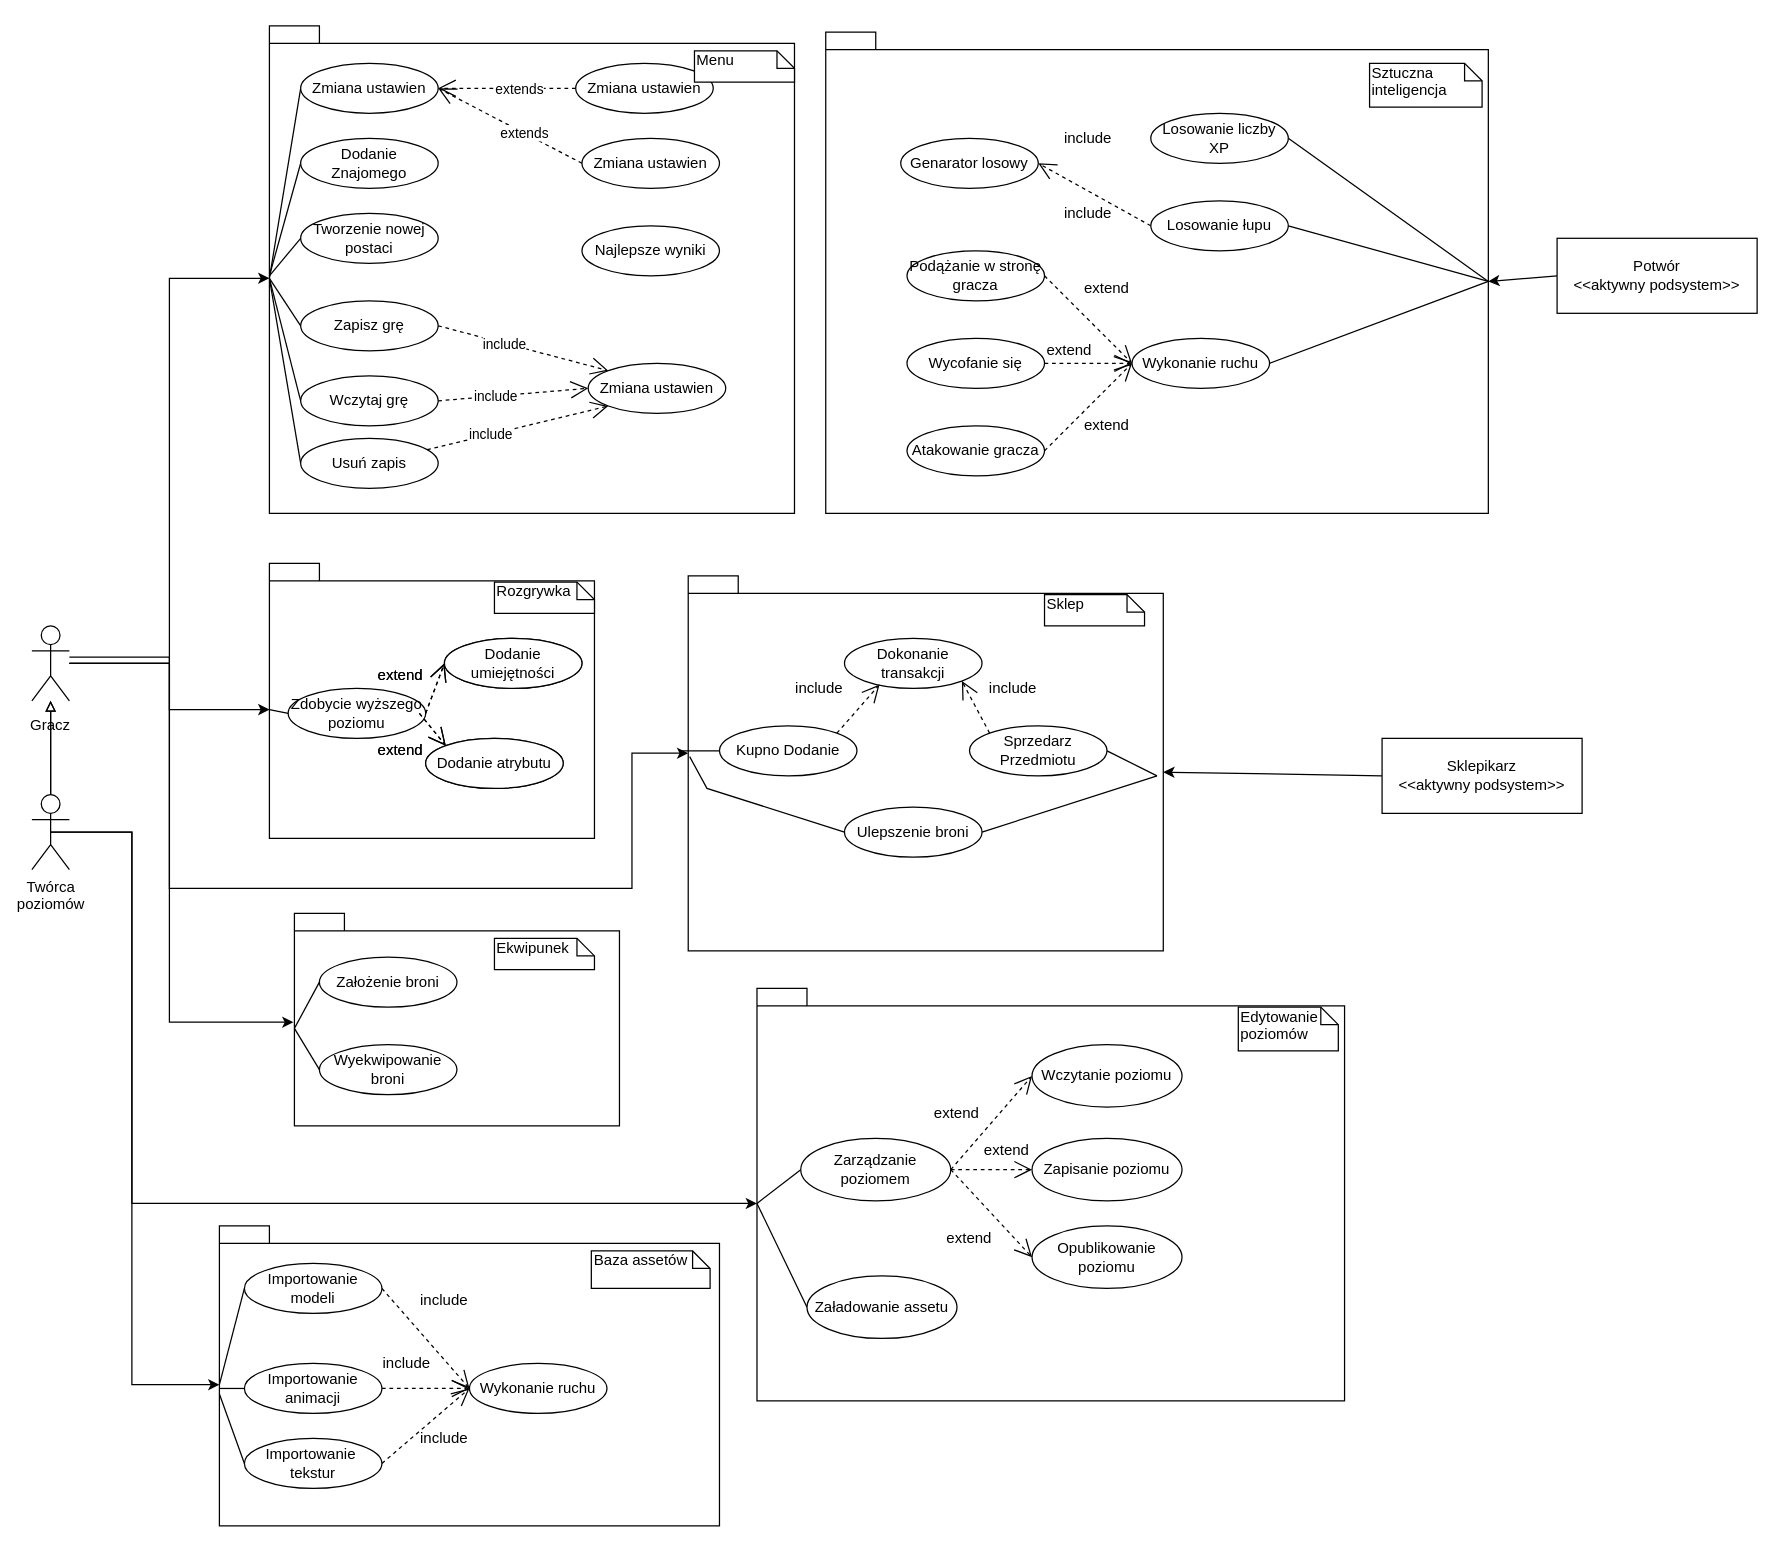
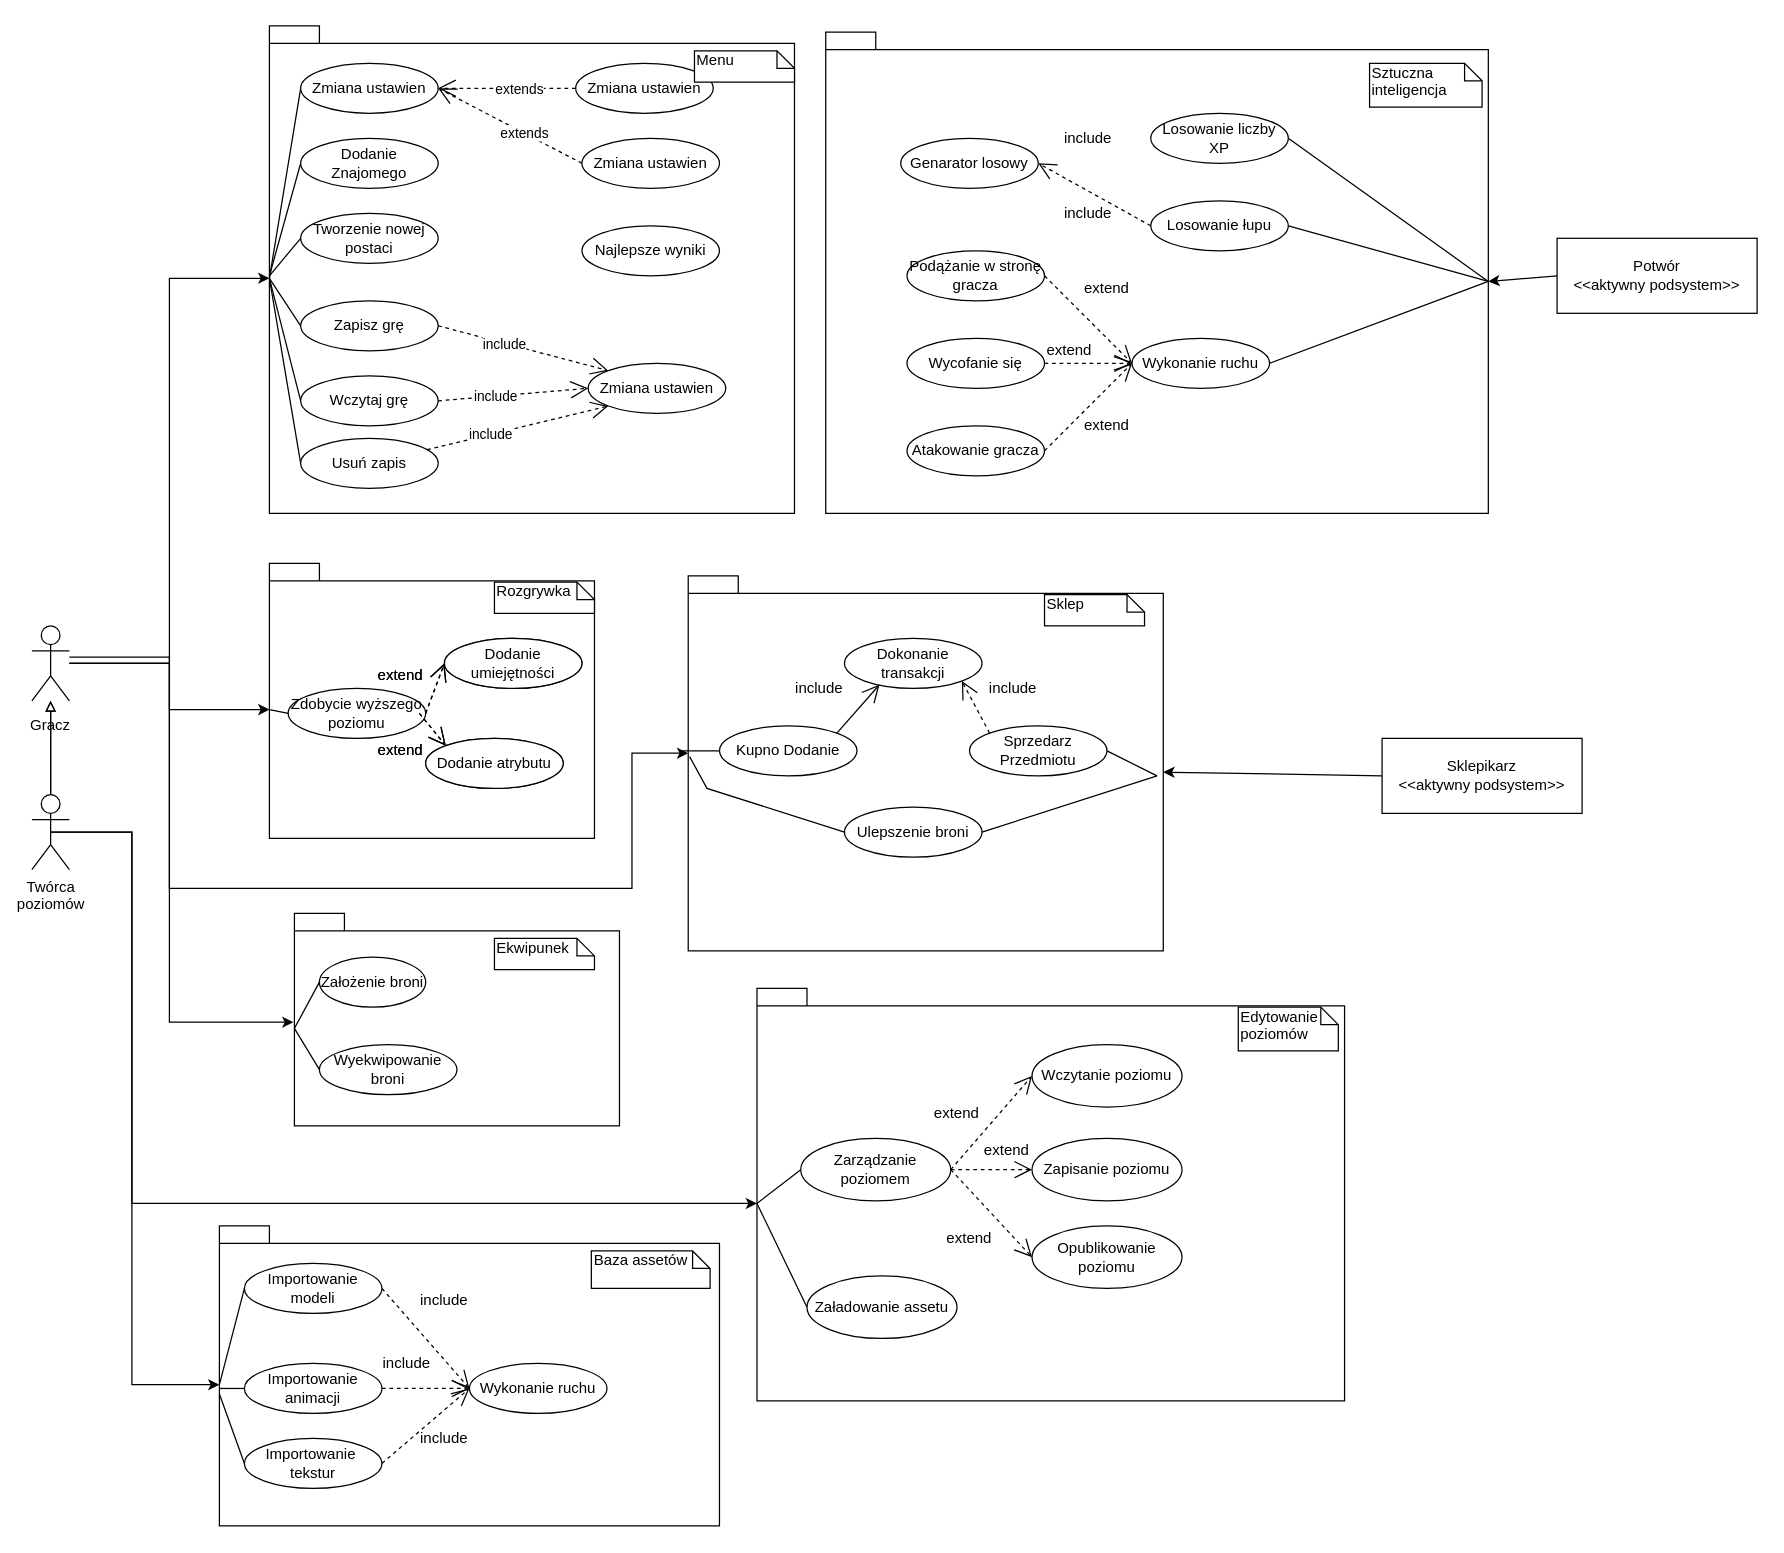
(857, 709) -> (857, 709)
(388, 982) -> (373, 982)
